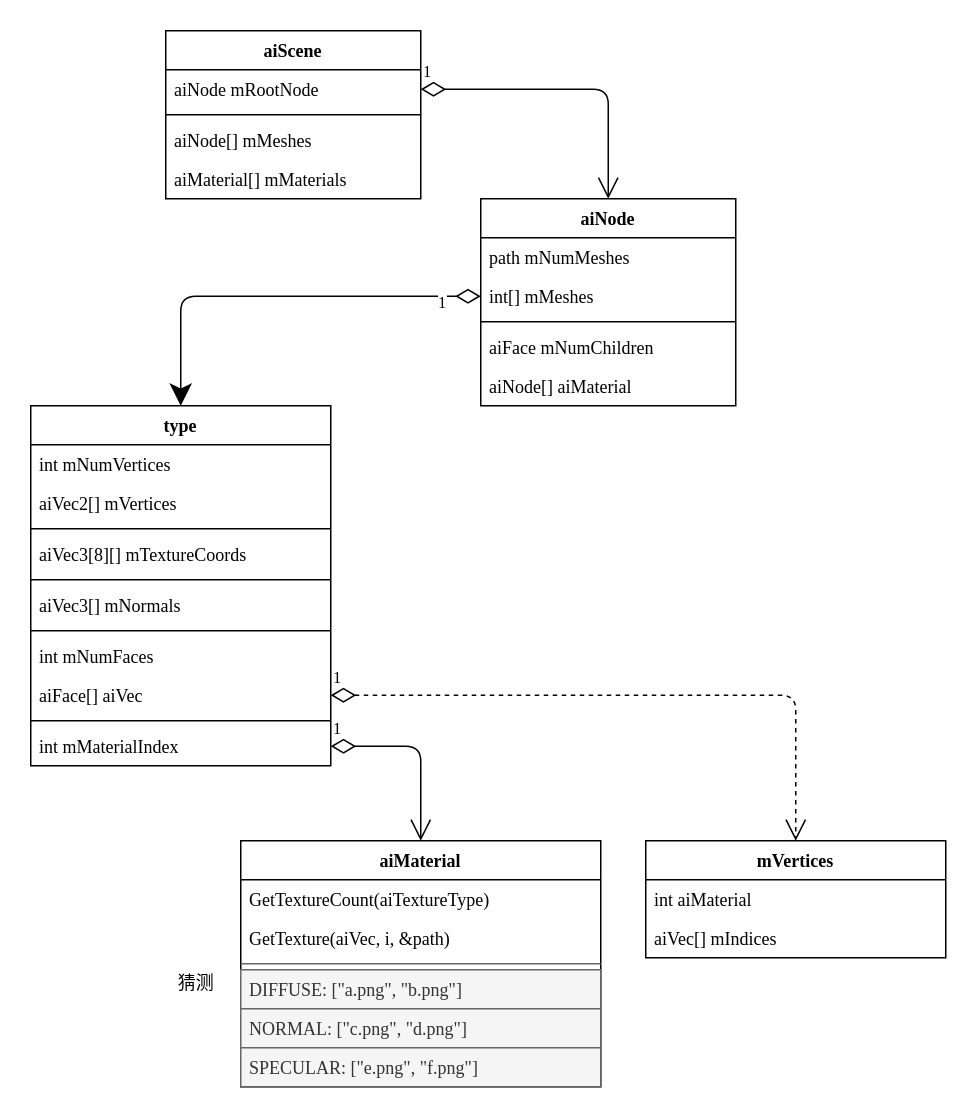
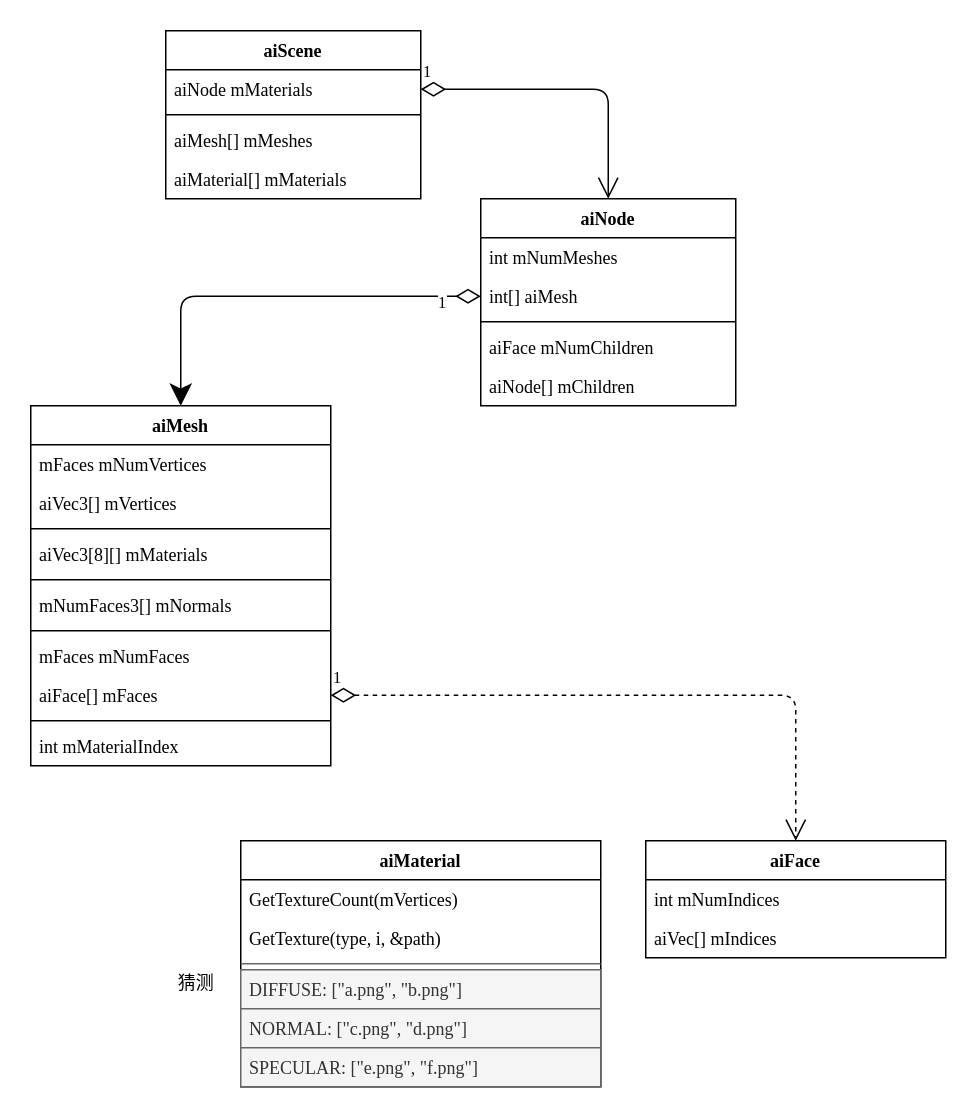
(250, 90) -> (250, 90)
(250, 141) -> (250, 141)
(562, 258) -> (555, 258)
(550, 297) -> (542, 297)
(573, 387) -> (570, 387)
(180, 426) -> (180, 426)
(113, 465) -> (130, 465)
(123, 504) -> (123, 504)
(165, 555) -> (141, 555)
(118, 606) -> (140, 606)
(100, 657) -> (117, 657)
(103, 696) -> (110, 696)
(421, 763) -> none
(795, 861) -> (795, 861)
(398, 900) -> (378, 900)
(713, 900) -> (723, 900)
(371, 939) -> (368, 939)
